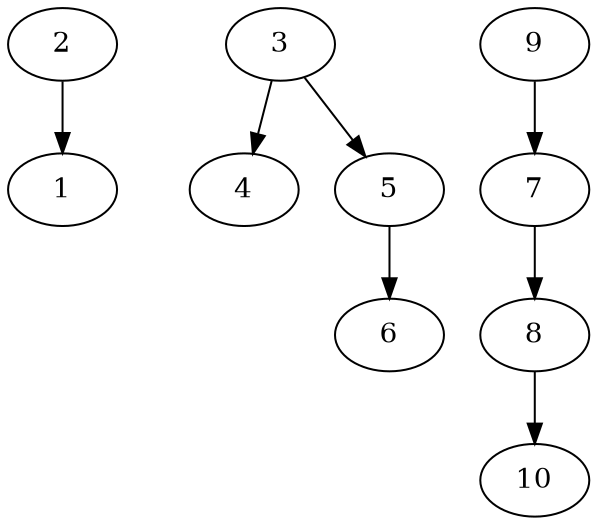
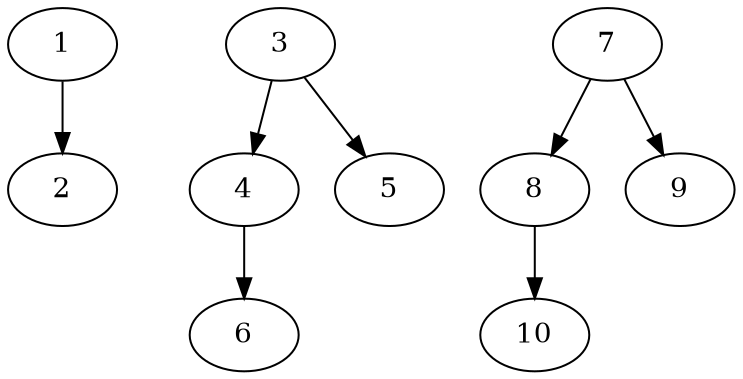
(63, 107) -> (63, 107)
(535, 107) -> (639, 108)
(389, 252) -> (244, 252)
